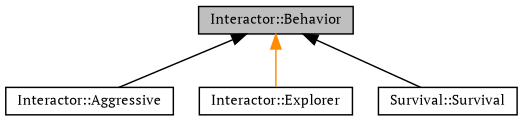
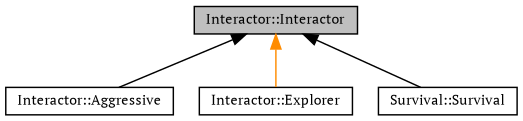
(276, 20) -> (276, 20)
